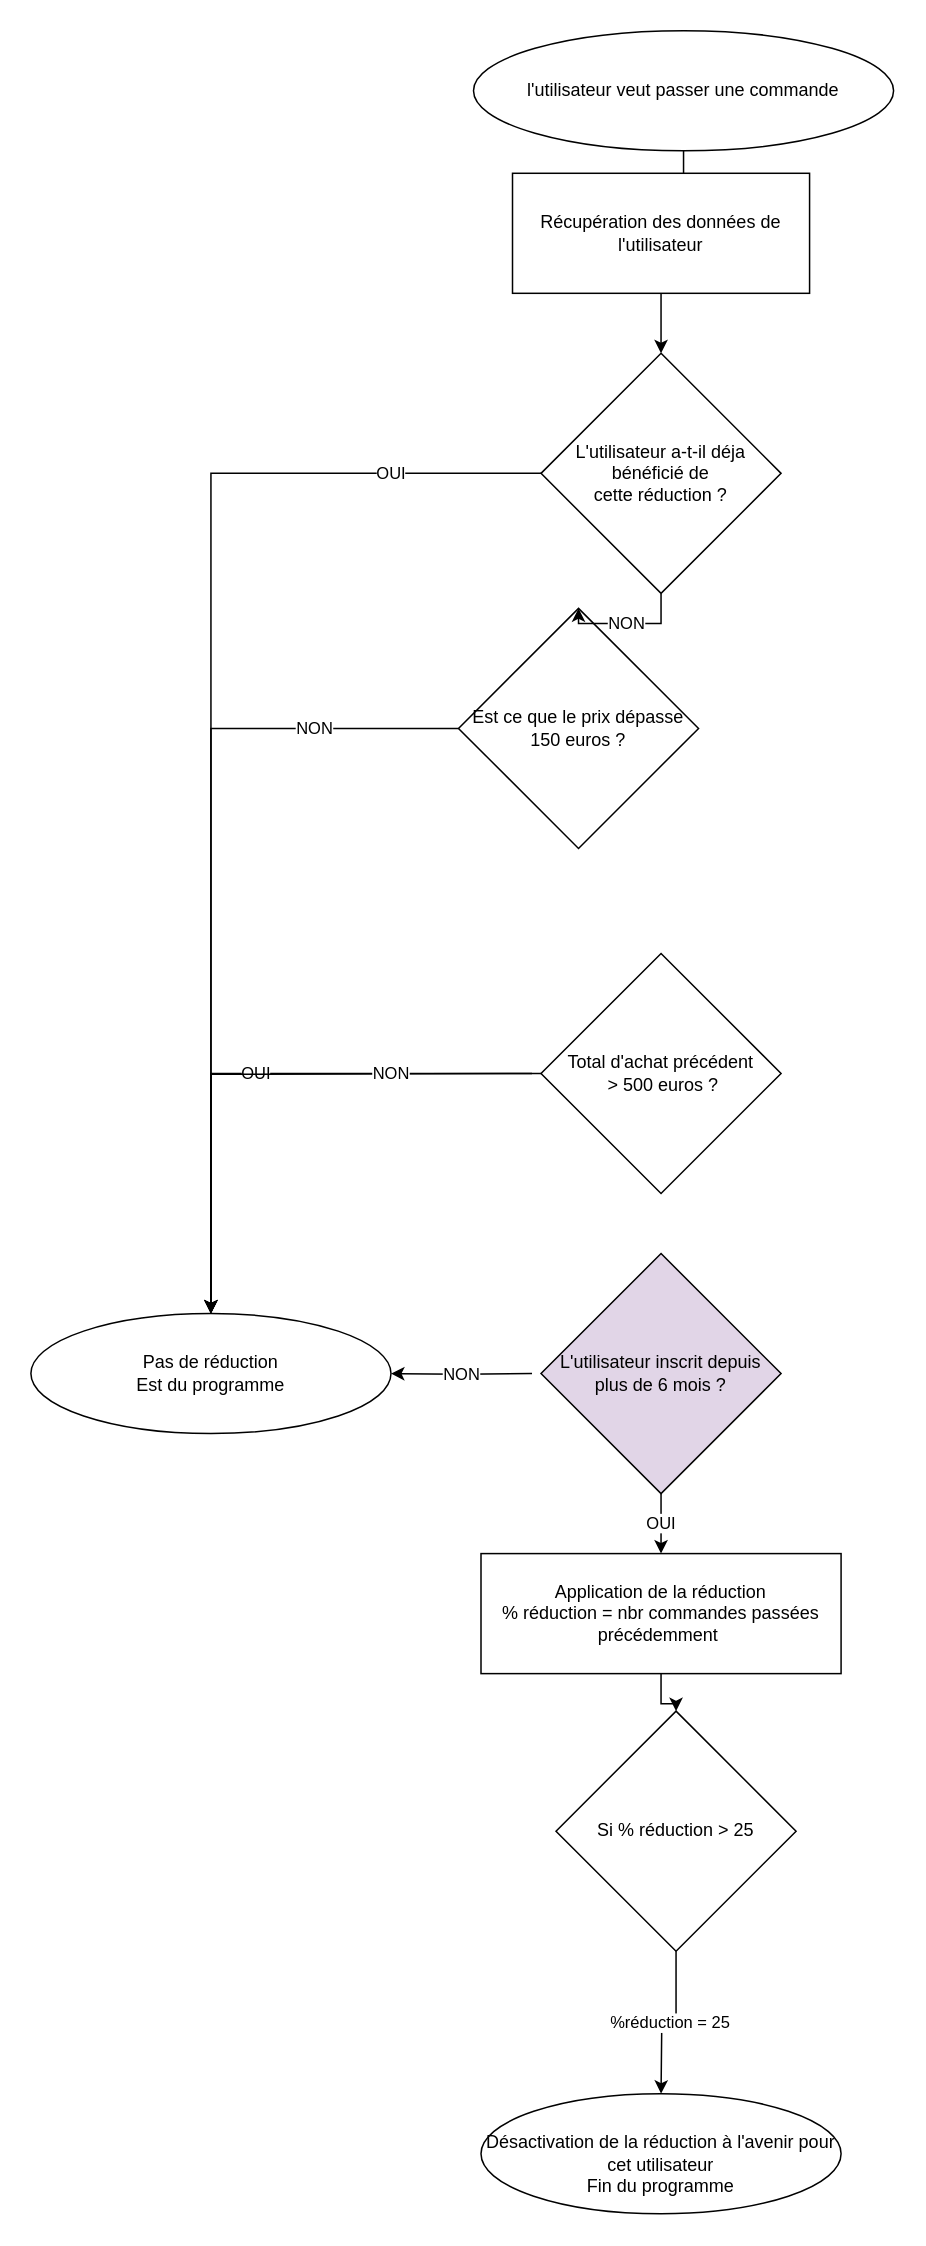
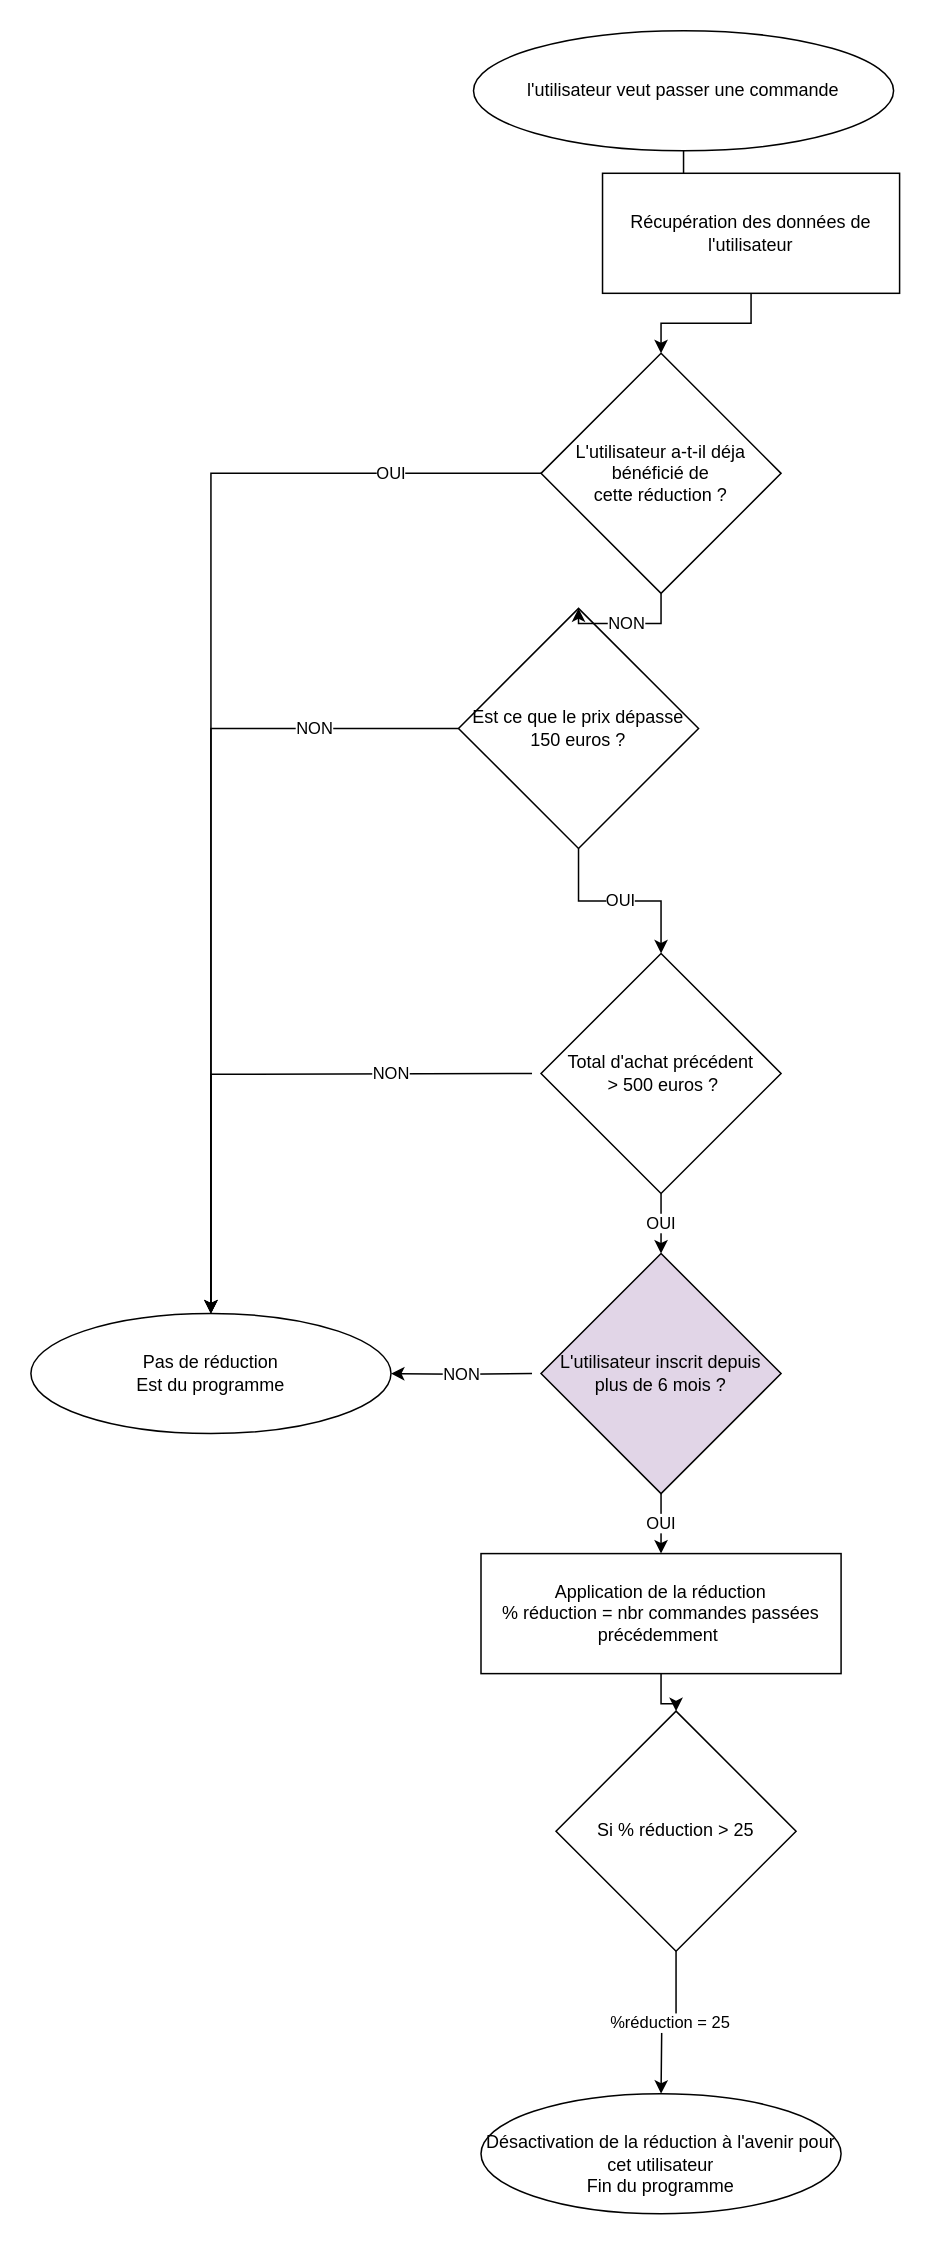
(661, 233) -> (751, 233)
none -> (614, 901)
(537, 1073) -> (661, 1218)
